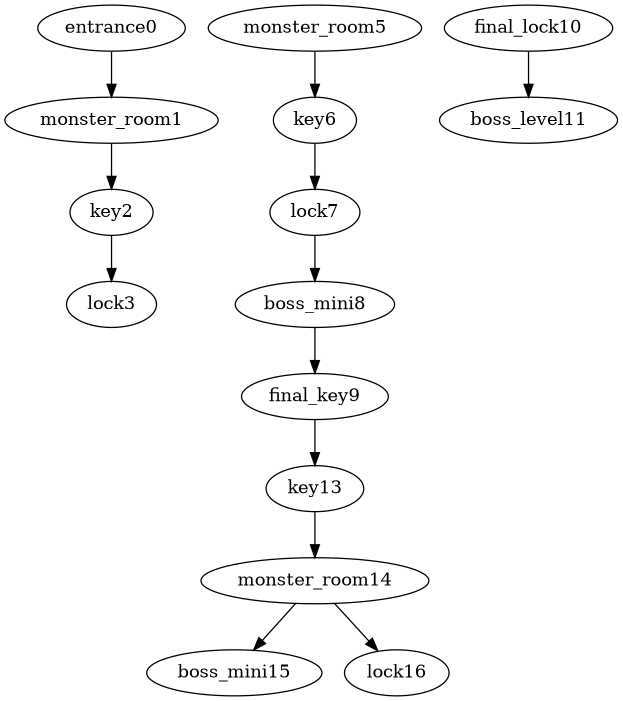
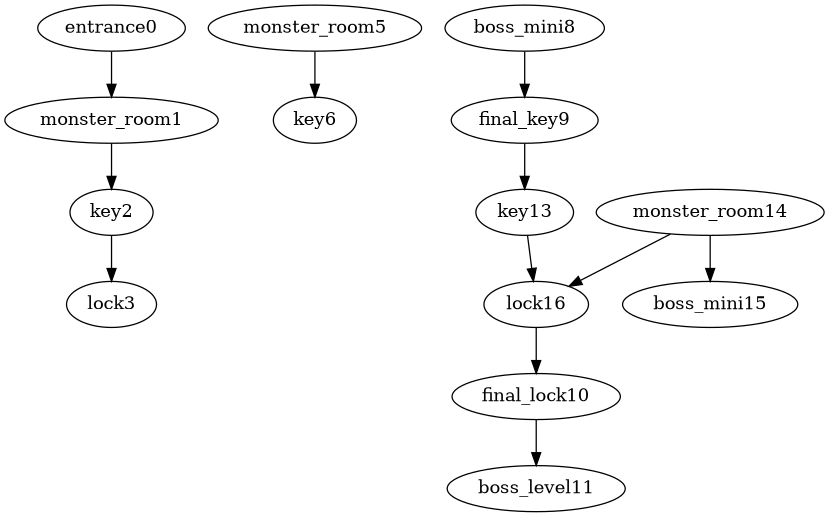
(315, 212) -> none
none -> (536, 344)
(315, 528) -> (530, 252)
